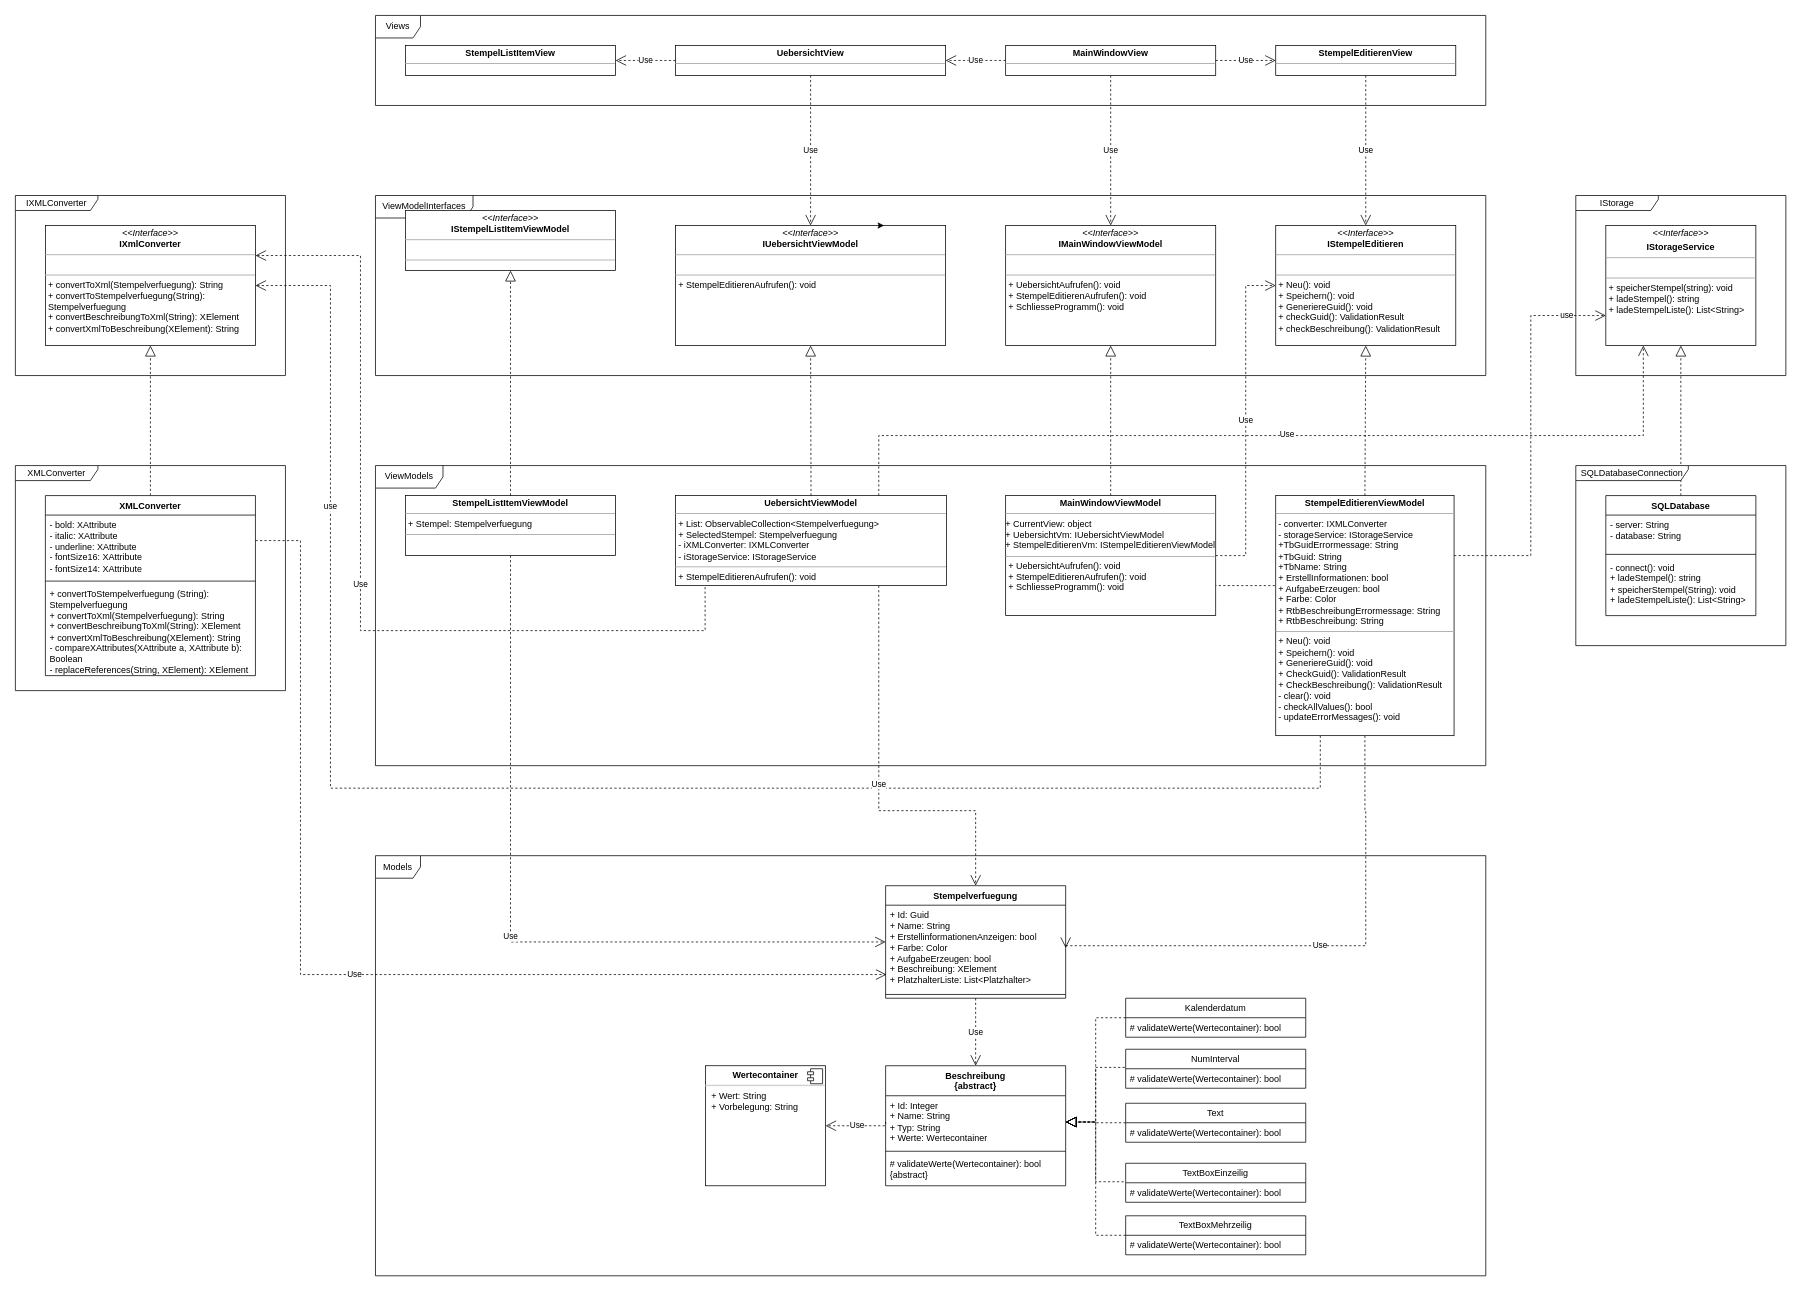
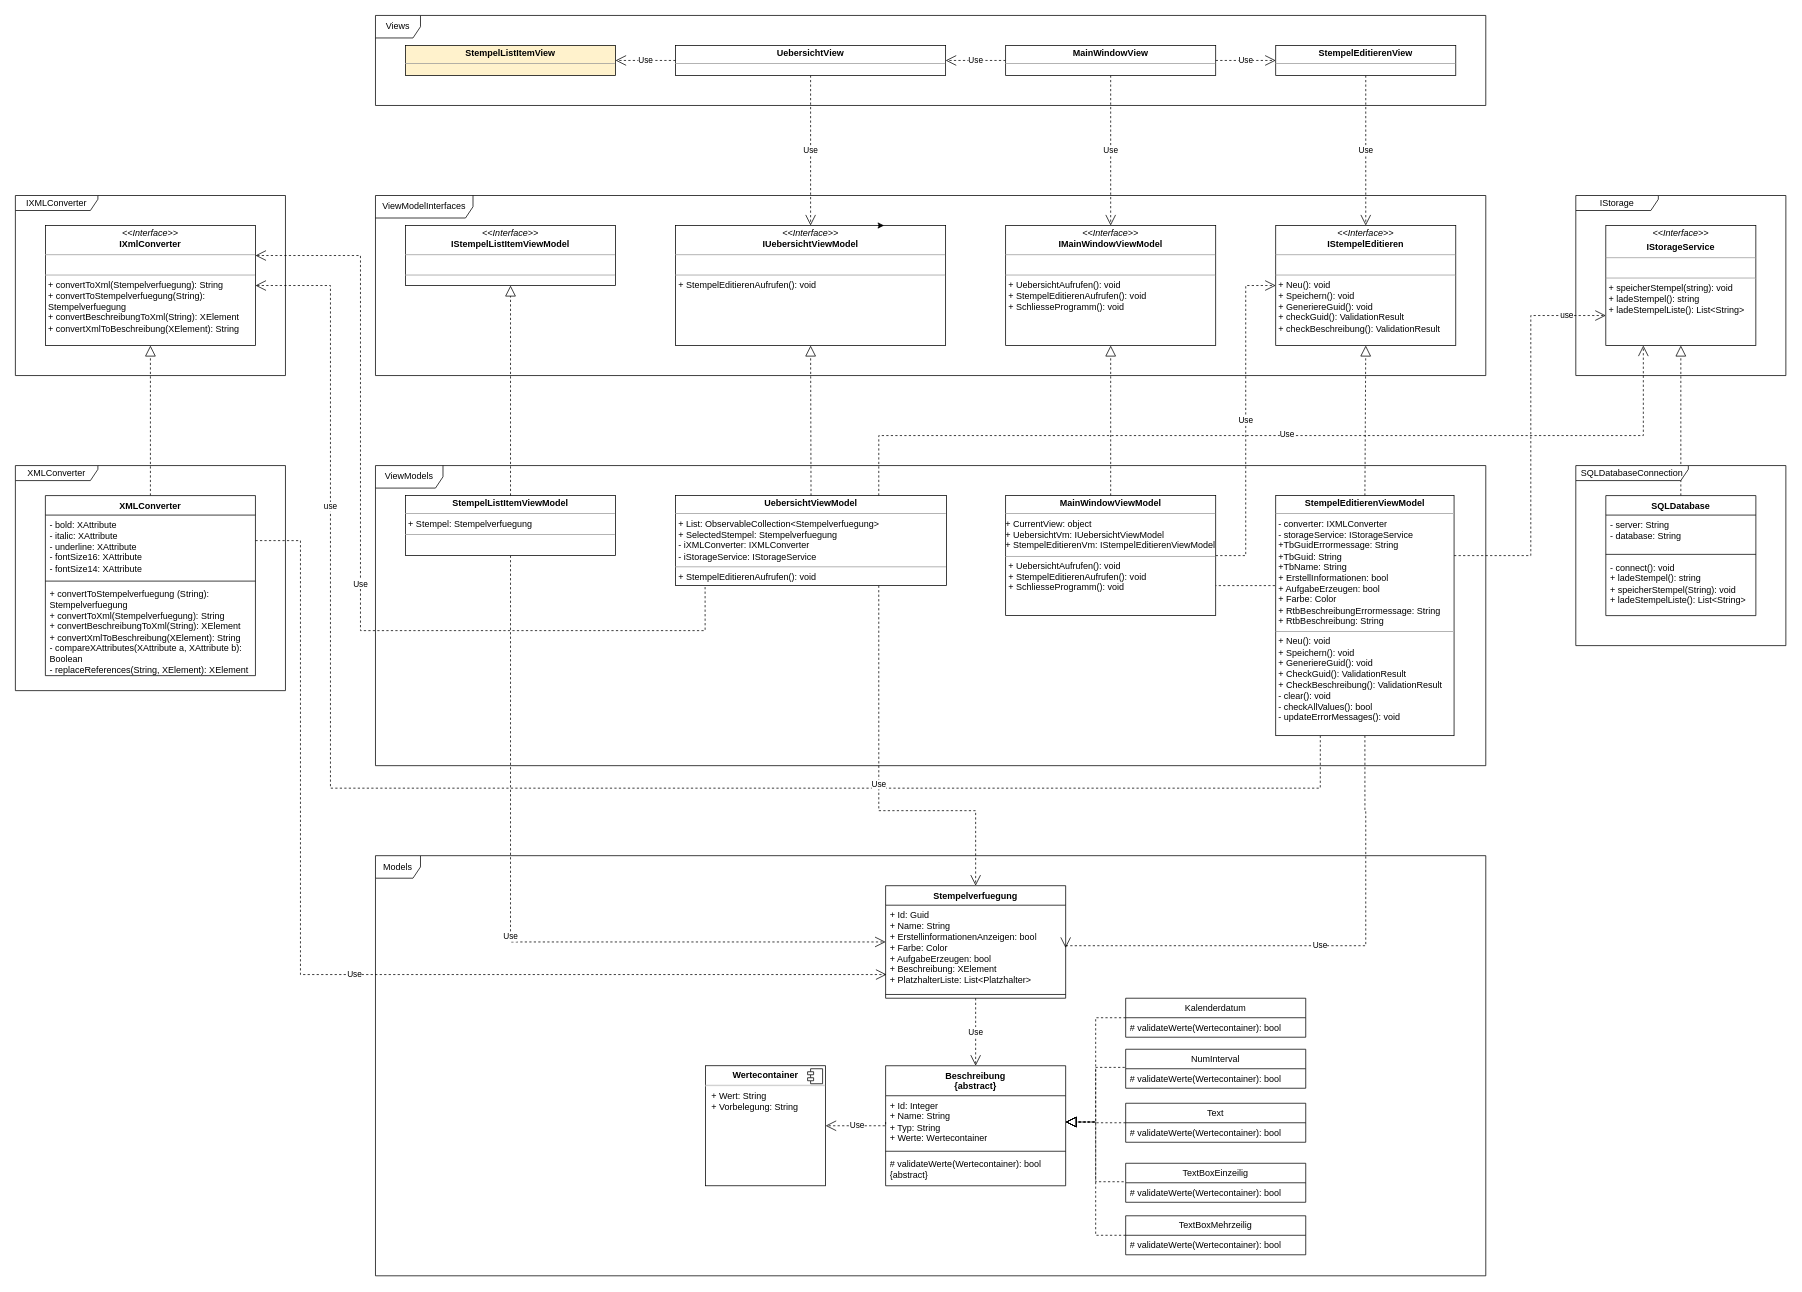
(510, 60) -> (510, 60)
(510, 240) -> (510, 255)
